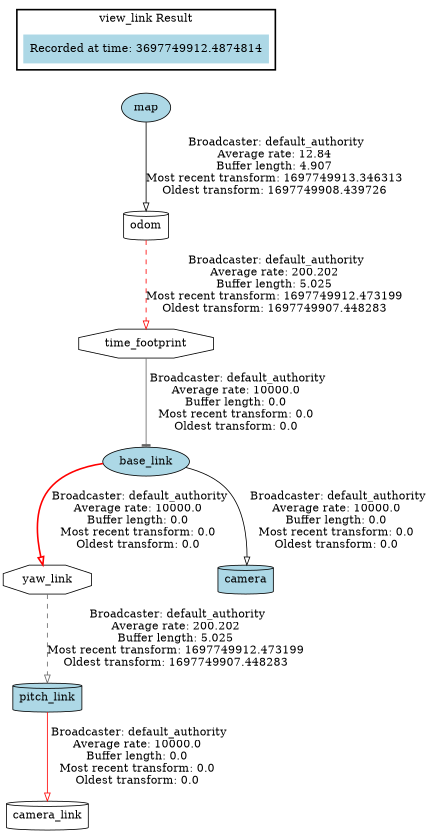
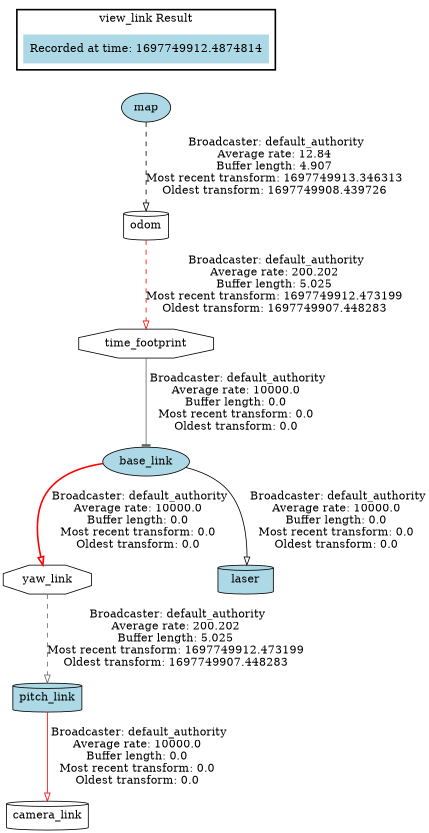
(146, 49) -> (146, 49)
(146, 163) -> (146, 163)
(246, 580) -> (246, 580)
